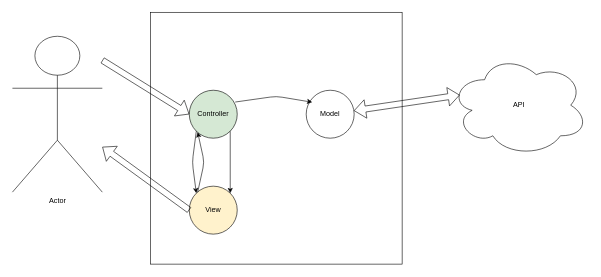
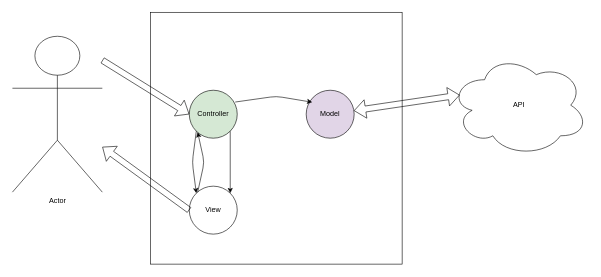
(330, 114) -> (330, 114)
(213, 210) -> (213, 210)
